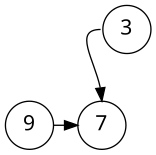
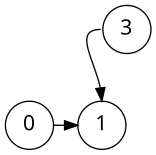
(29, 125) -> (29, 125)
(102, 125) -> (102, 125)
